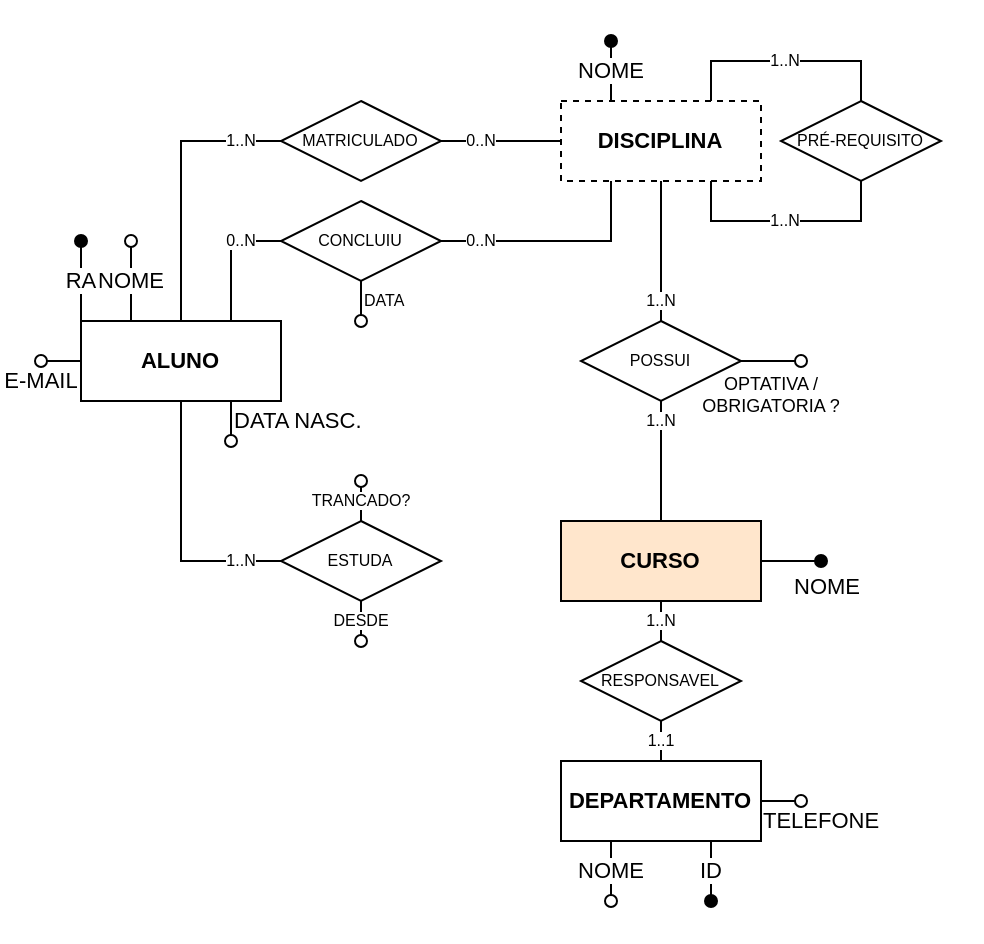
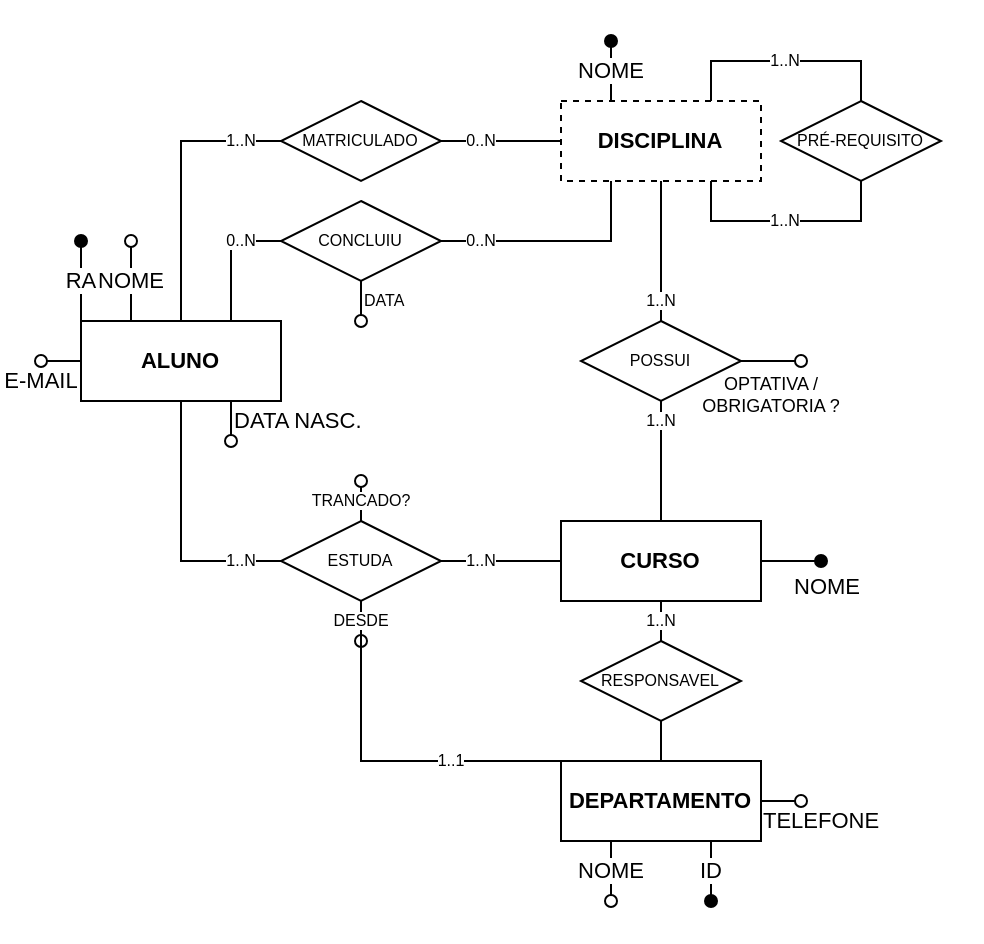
none -> (522, 561)
(661, 561) -> (661, 561)
(661, 740) -> (361, 740)
